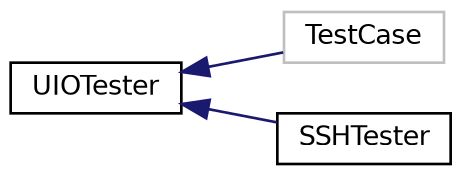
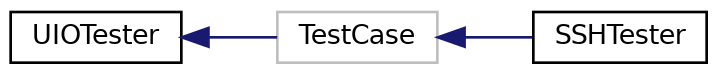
(243, 116) -> (499, 37)
